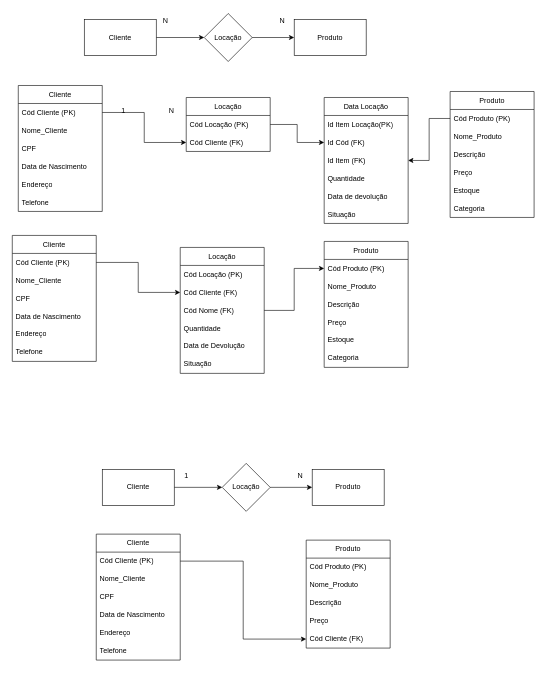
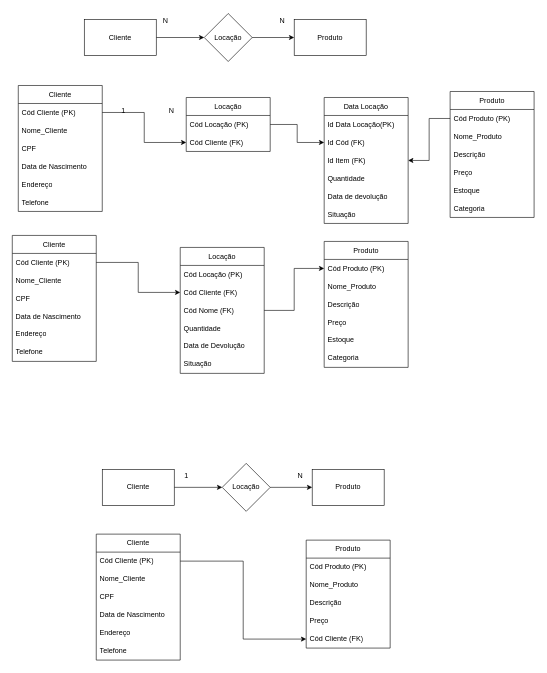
(364, 125) -> (364, 125)
